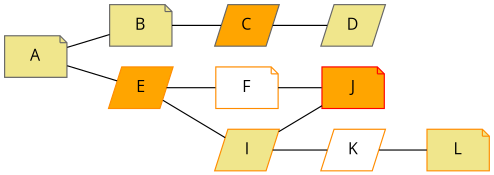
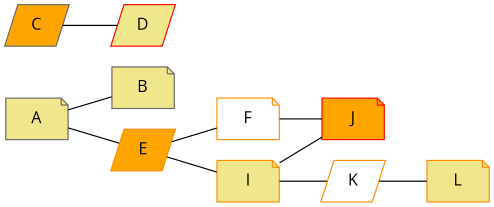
(197, 25) -> none
(353, 25) -> (143, 25)
(247, 150) -> (248, 181)
